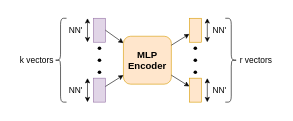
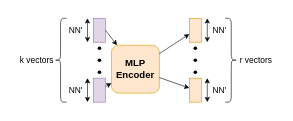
(147, 60) -> (135, 69)
